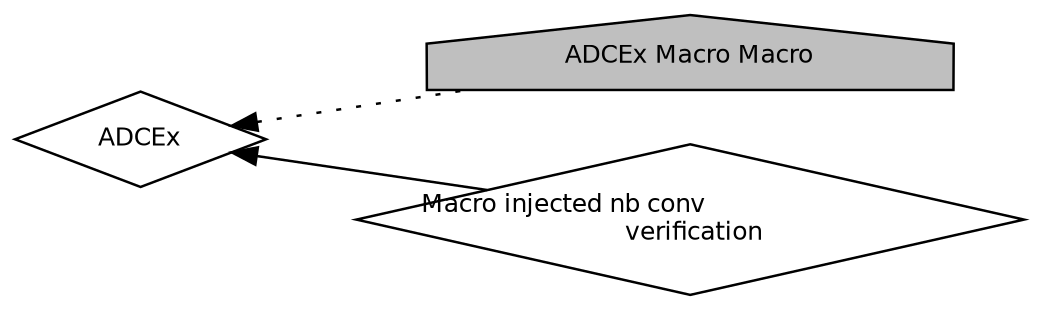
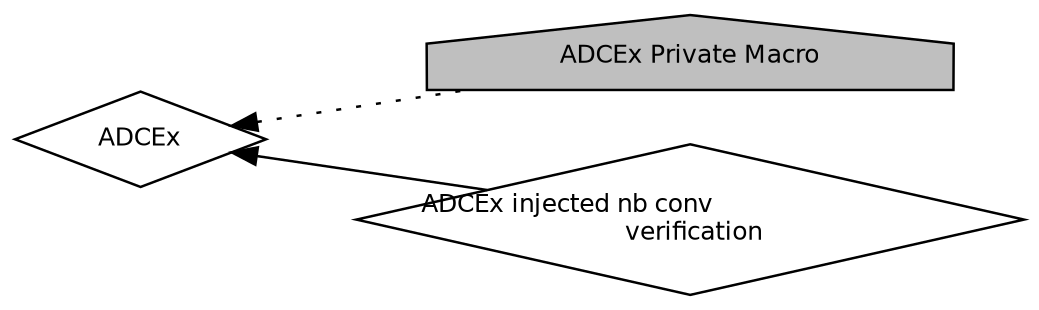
(690, 56) -> (690, 56)
(690, 220) -> (690, 220)
